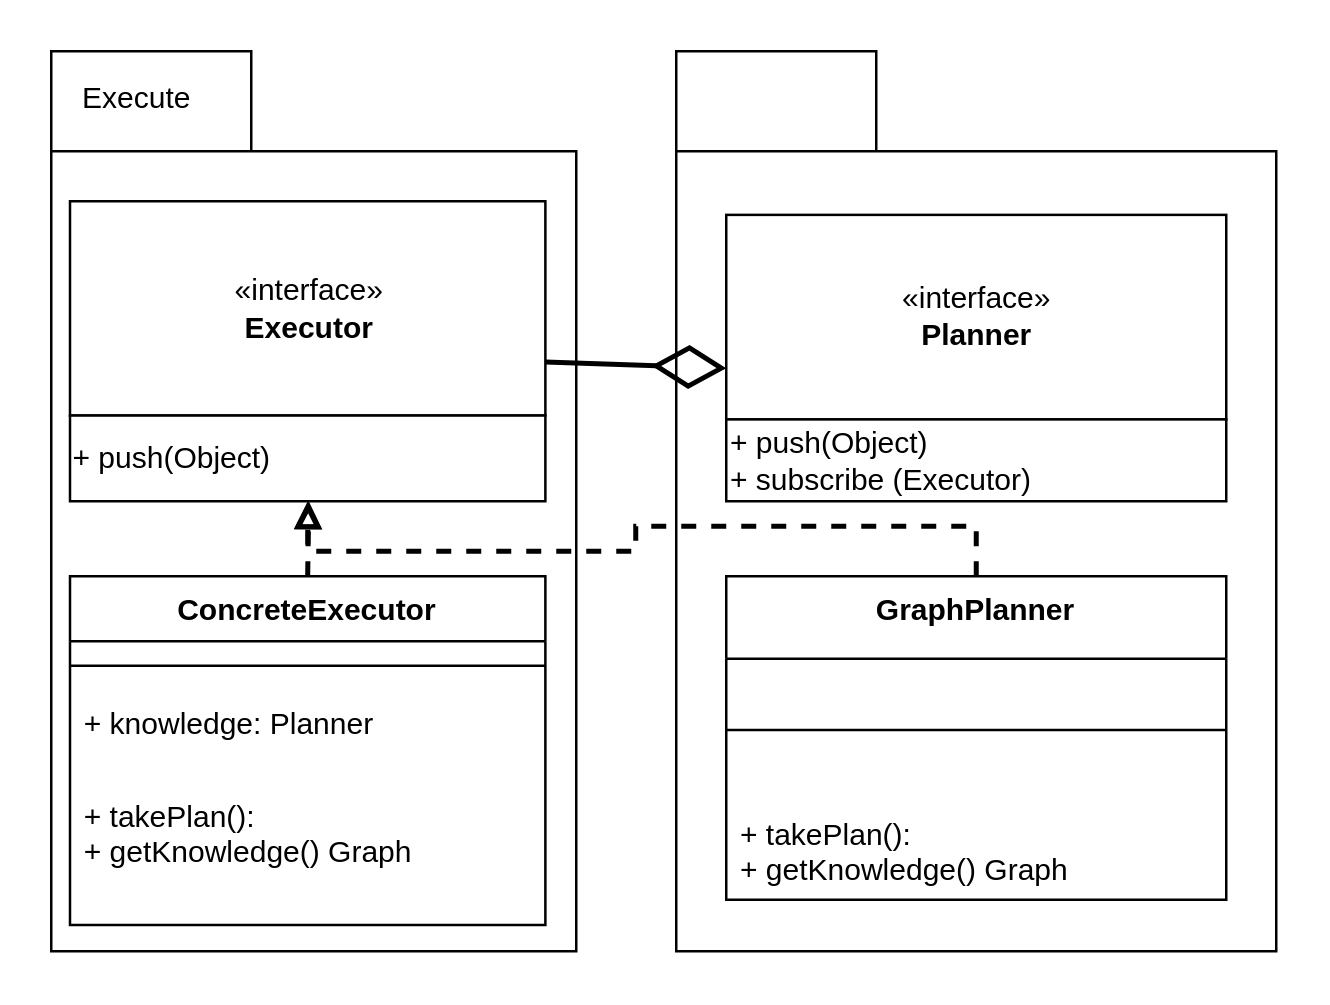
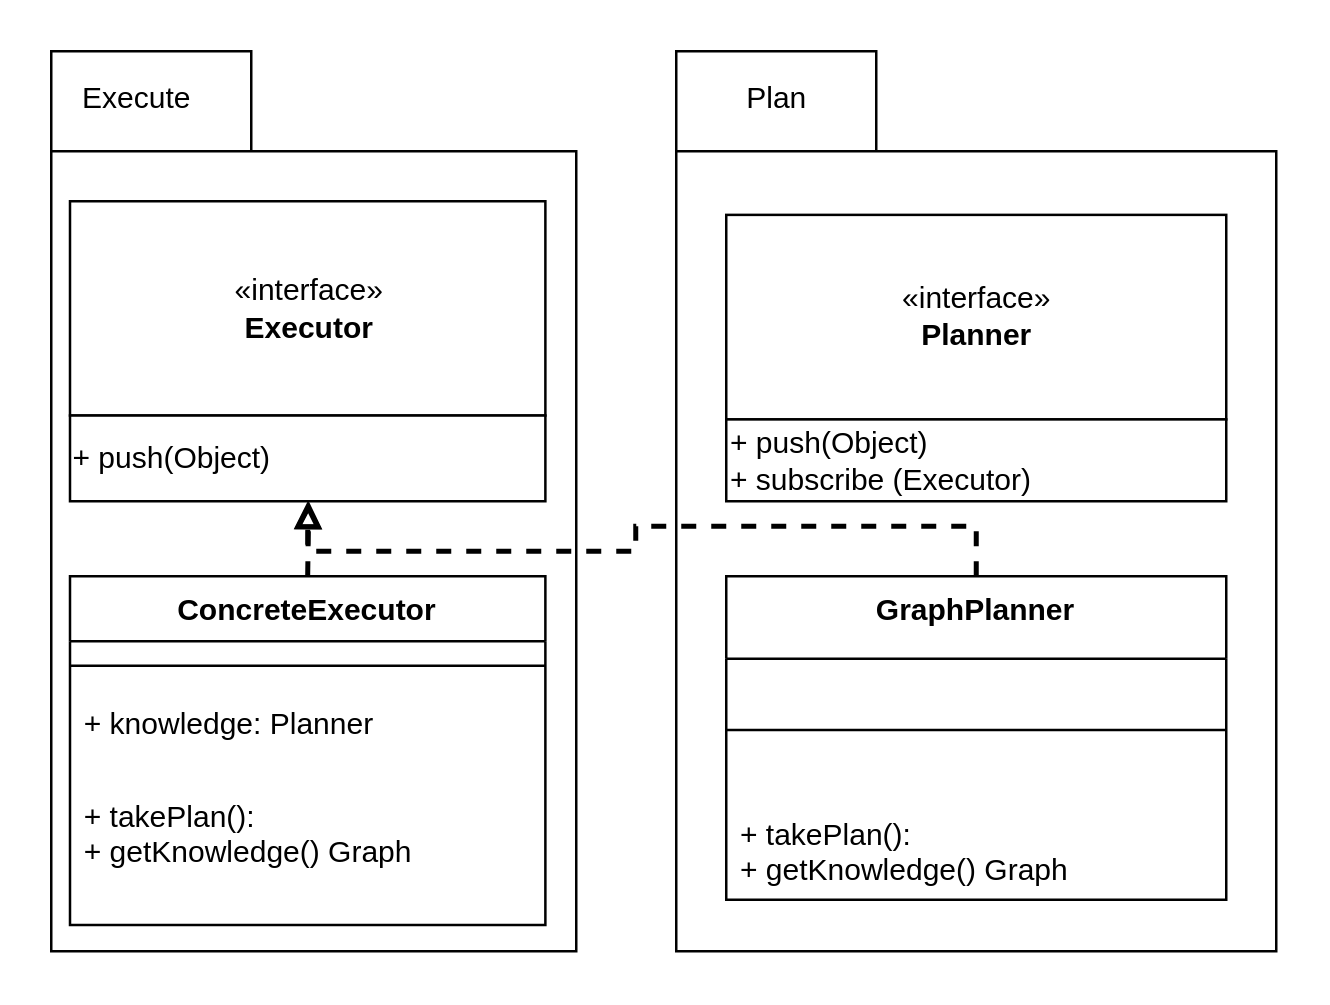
none -> (776, 98)
(600, 364) -> none
